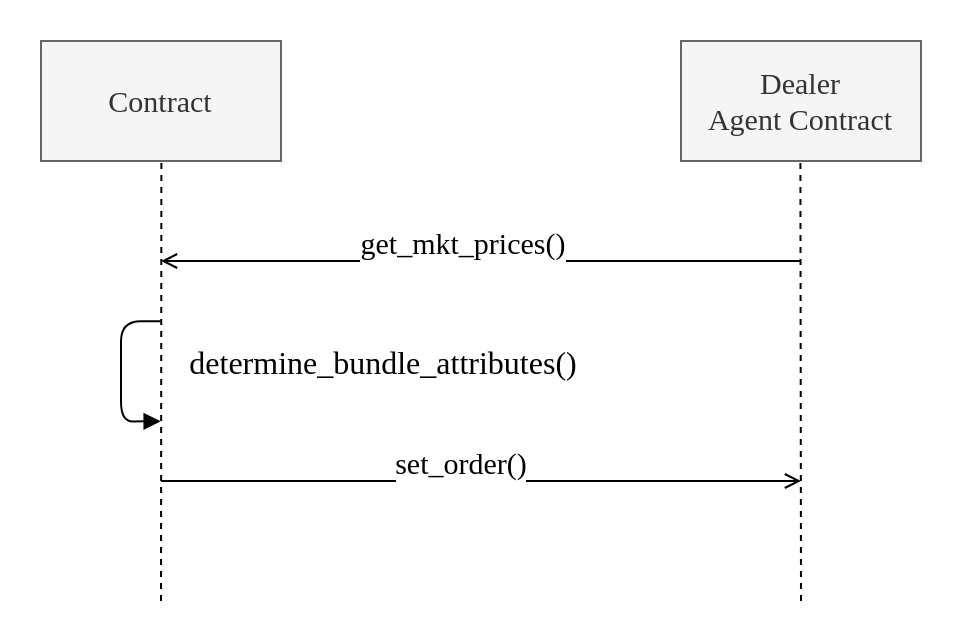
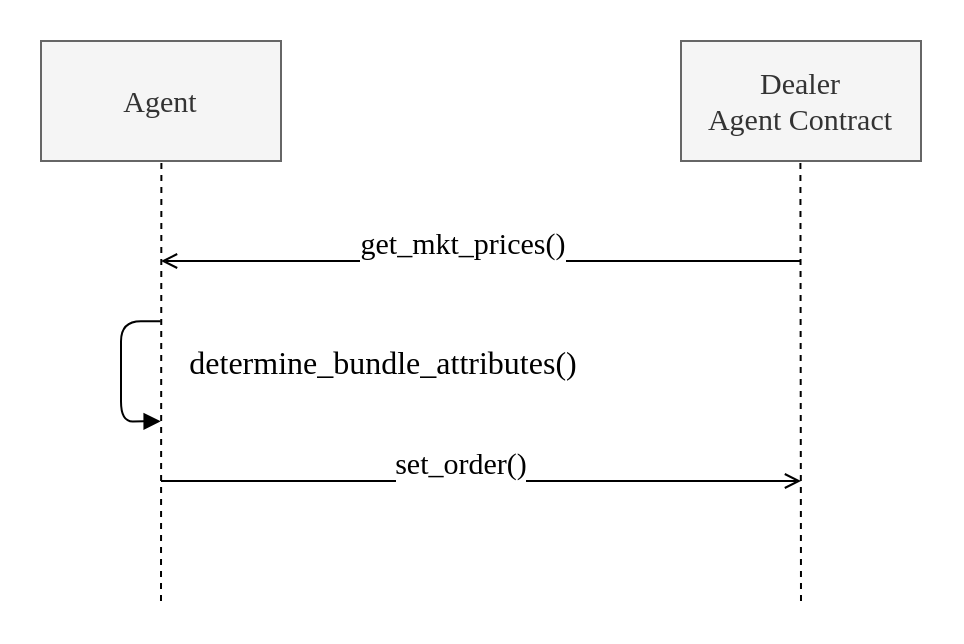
(161, 101) -> (161, 101)
